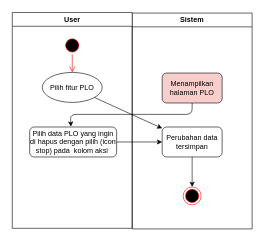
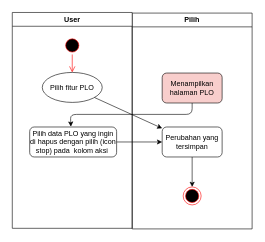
(192, 20) -> (192, 20)
(192, 142) -> (192, 142)
